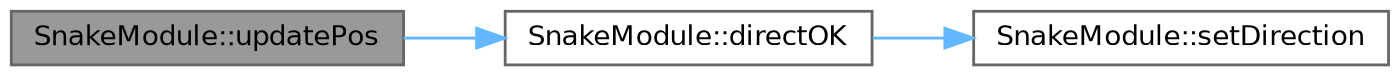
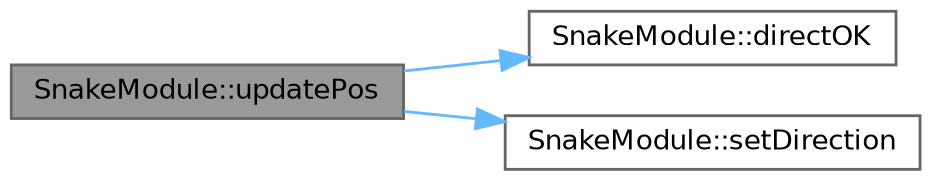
(909, 38) -> (440, 115)
